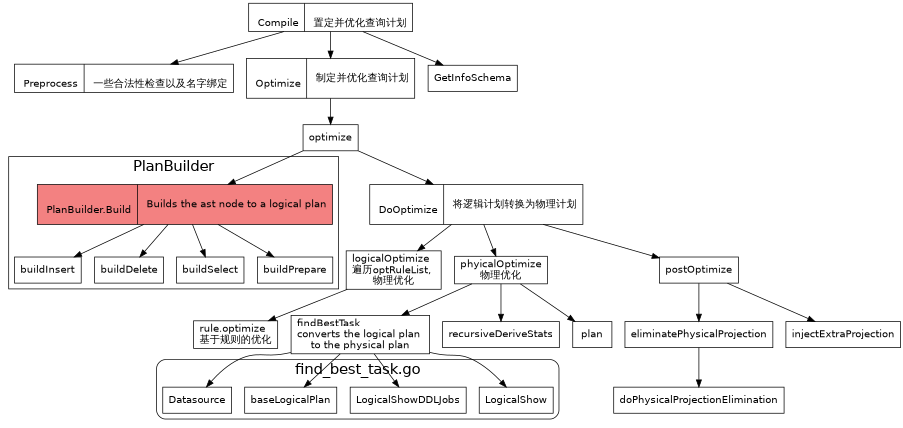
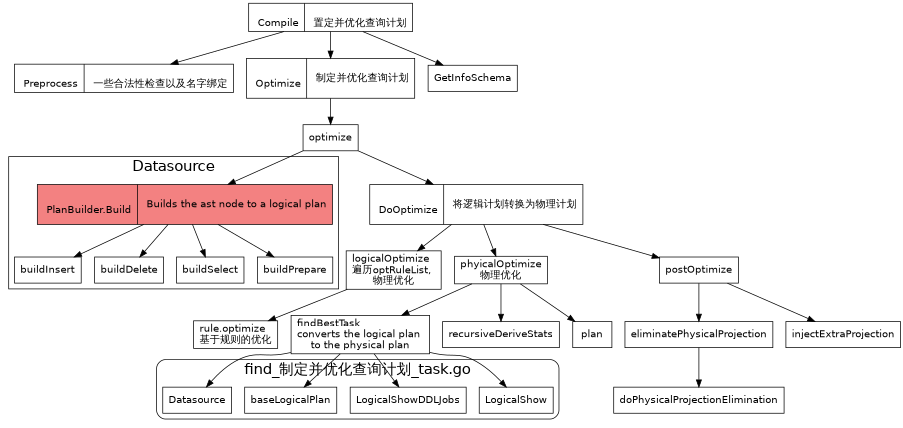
(174, 167) -> (174, 167)
(358, 370) -> (358, 370)
